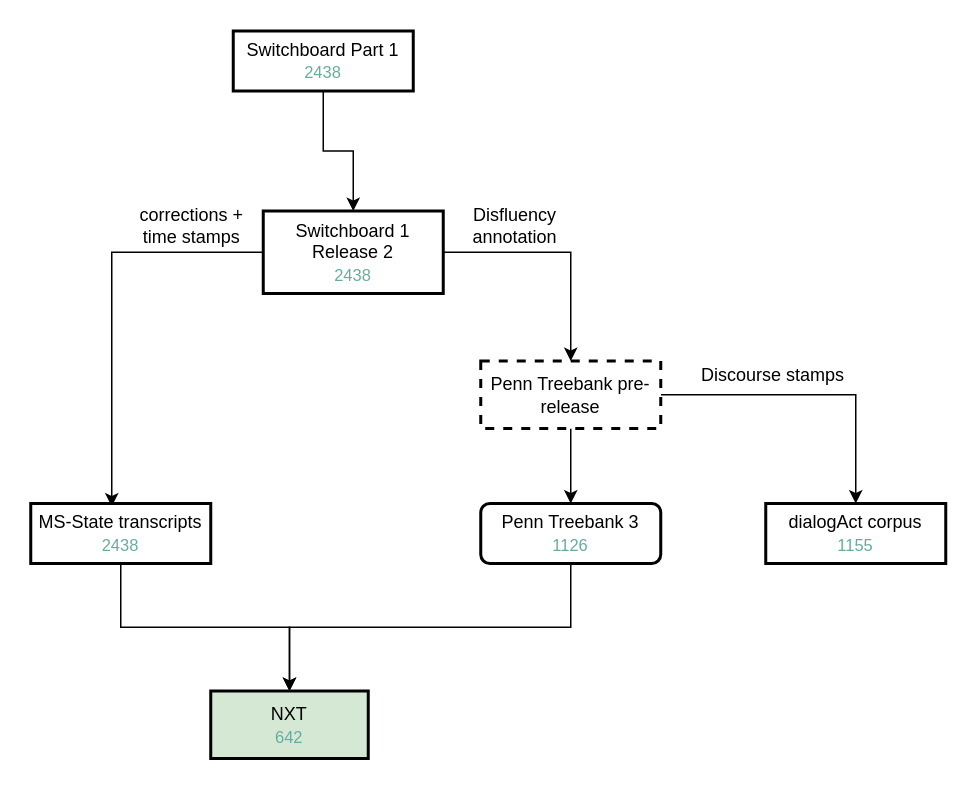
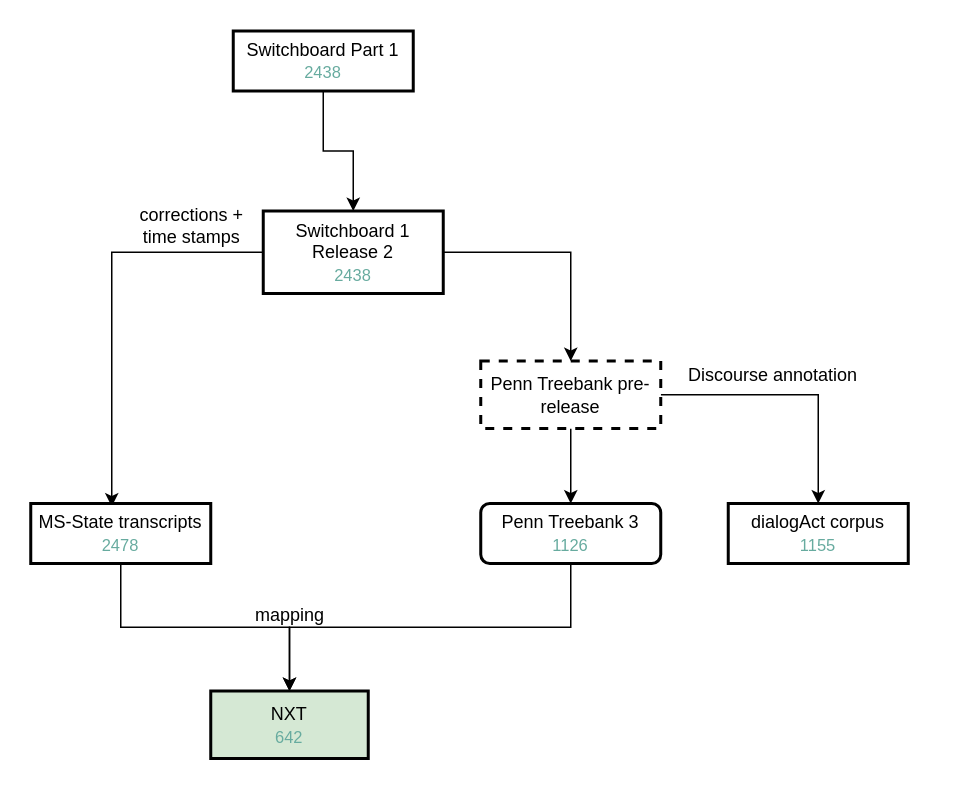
(515, 226) -> none
(773, 376) -> (773, 376)
(121, 533) -> (121, 533)
(856, 533) -> (818, 533)
none -> (290, 616)
